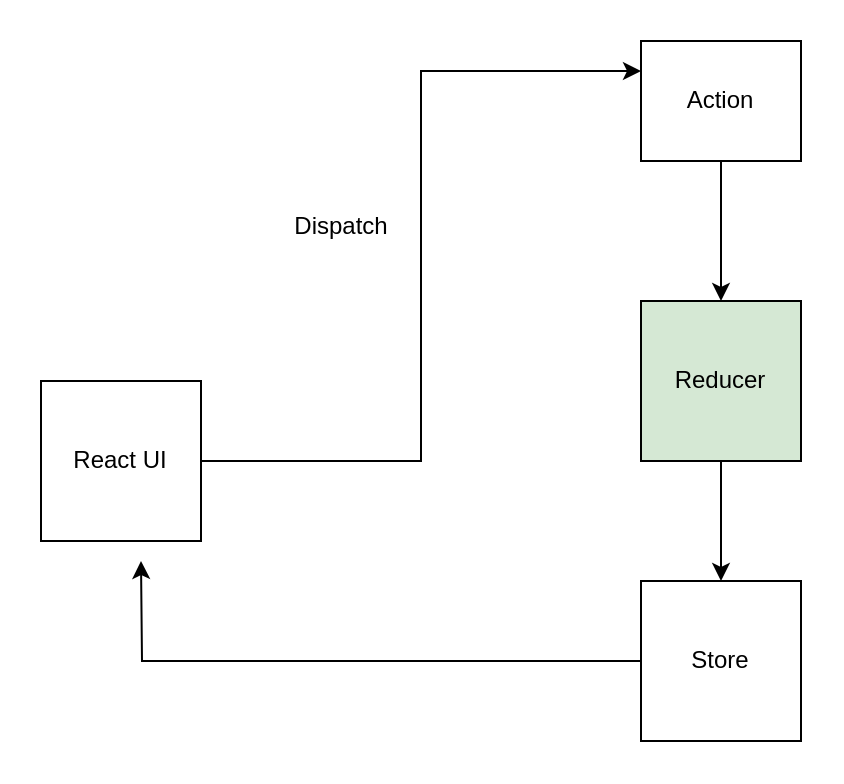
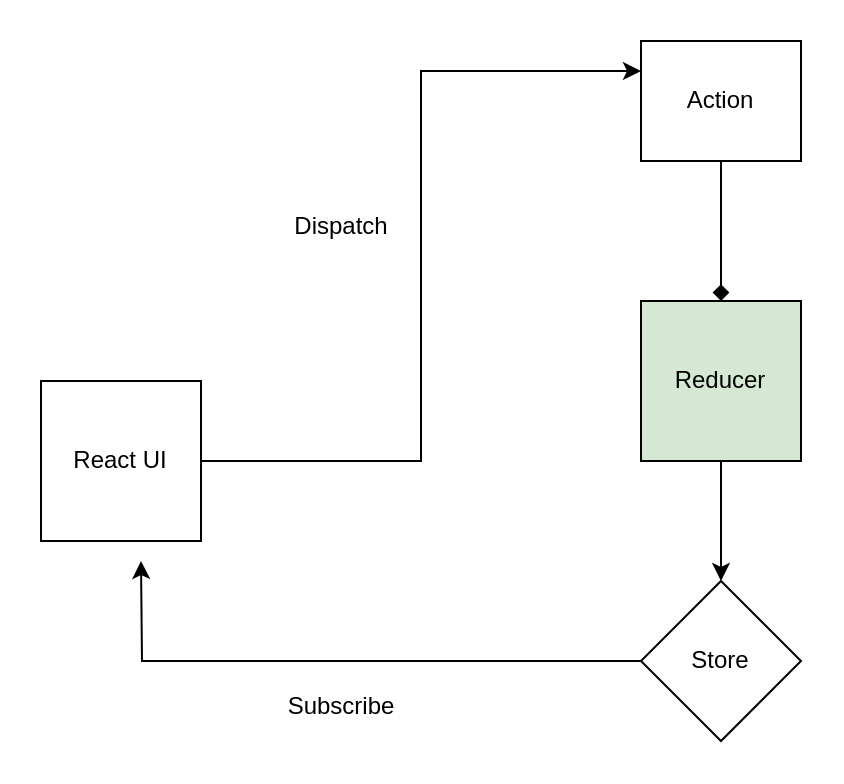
(721, 286) -> (721, 285)
(721, 661) -> (721, 661)
none -> (341, 707)
